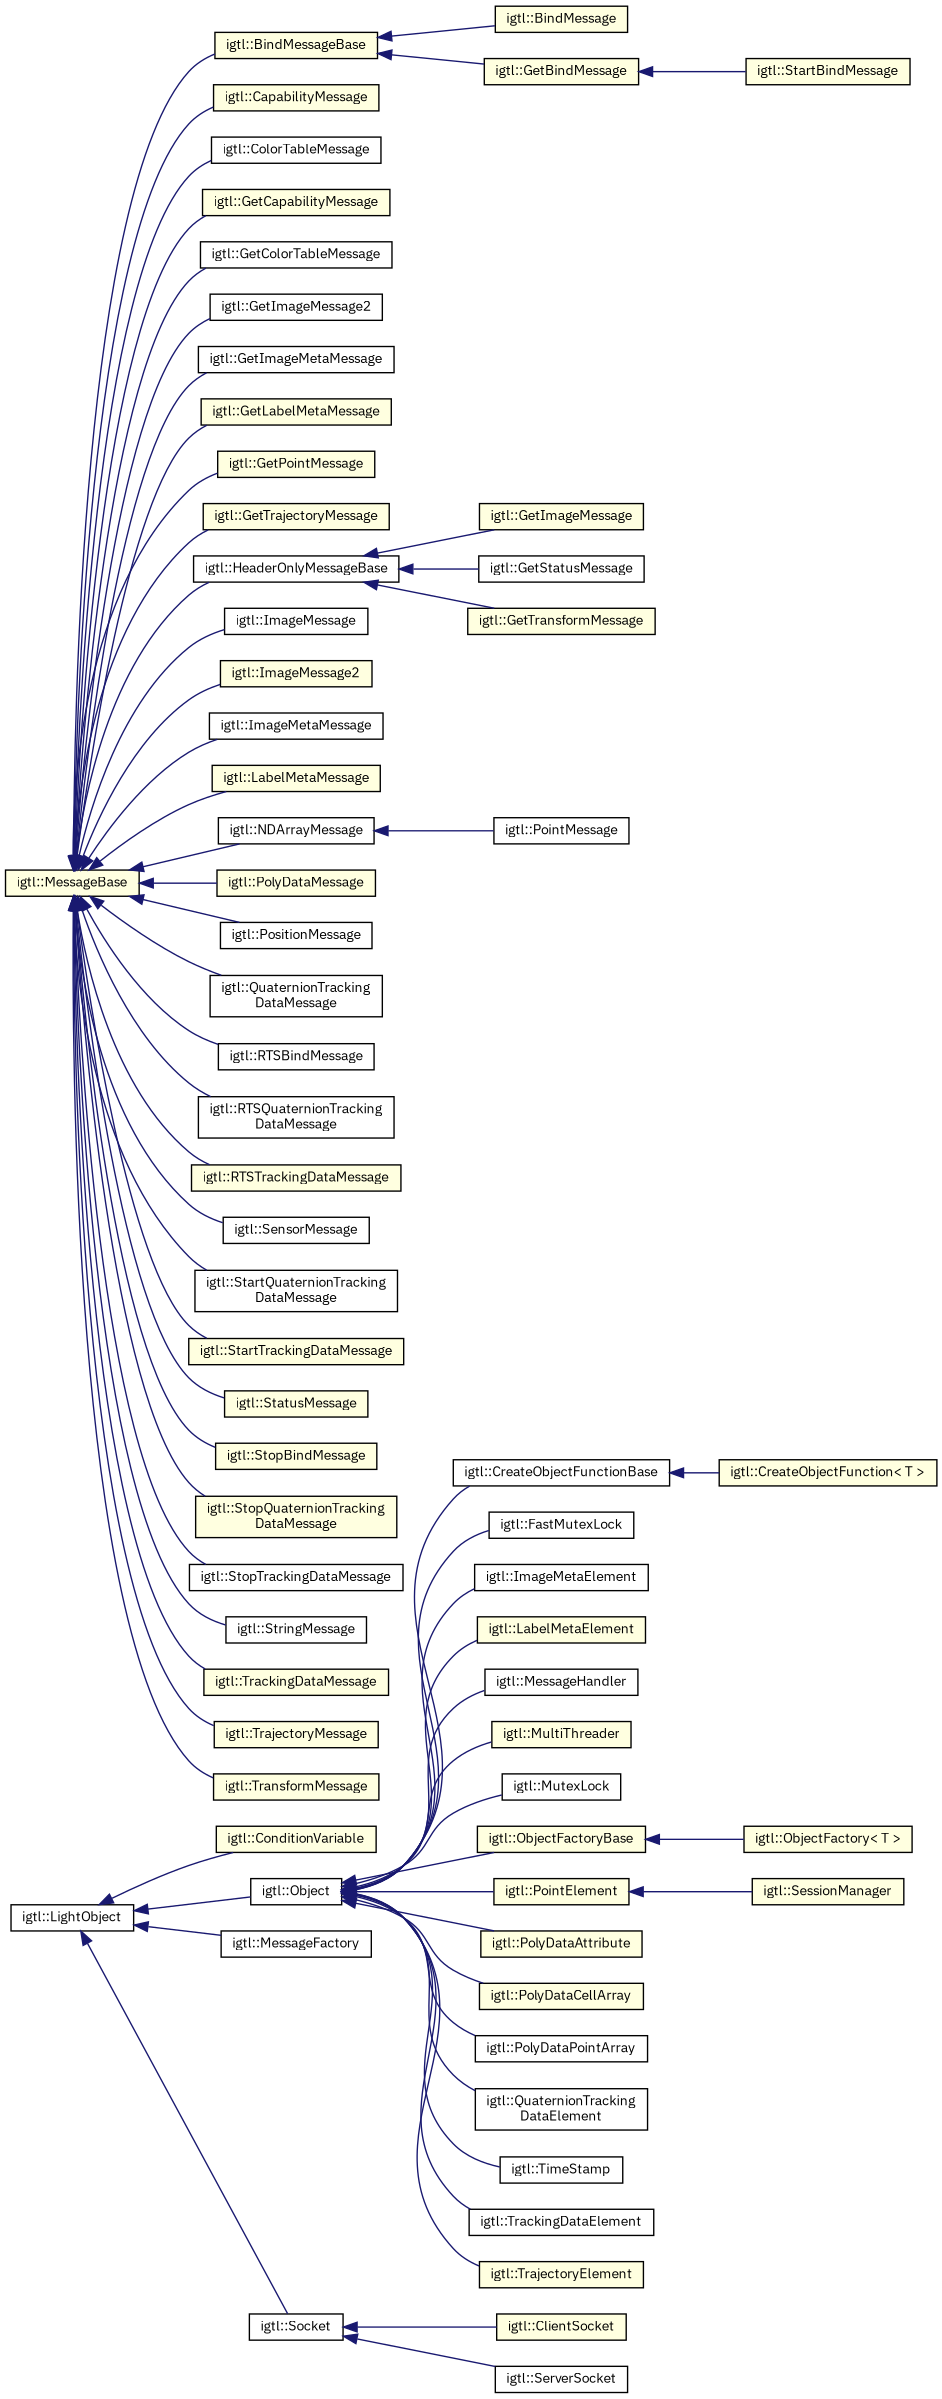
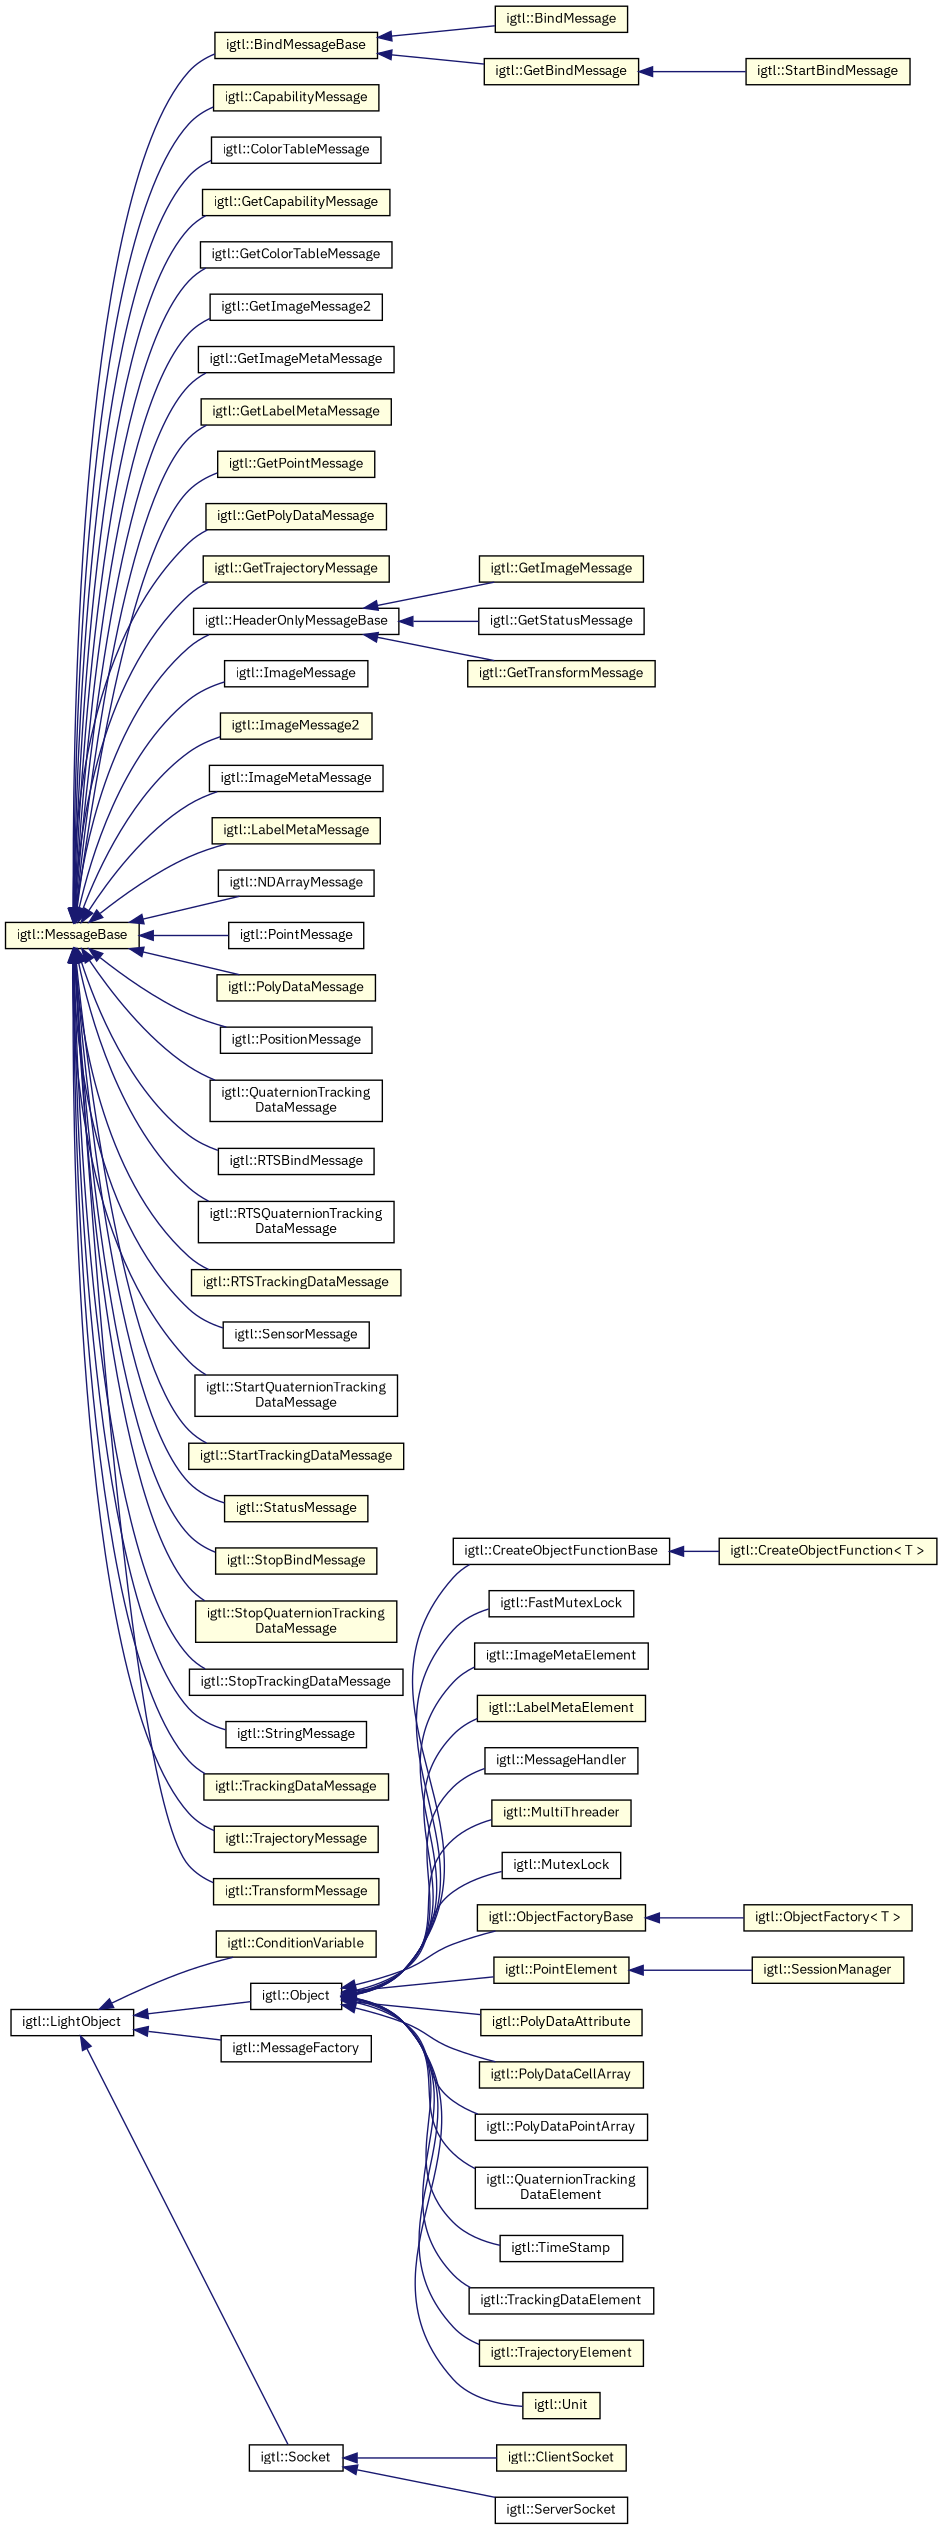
none -> (296, 517)
(441, 831) -> (191, 936)
none -> (561, 2406)
